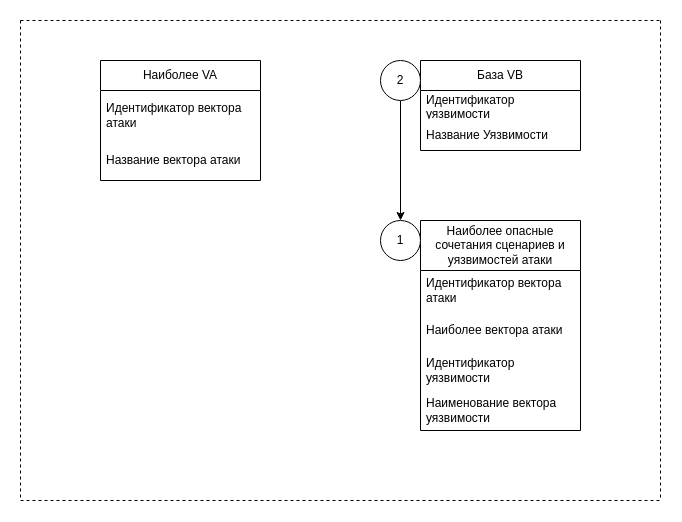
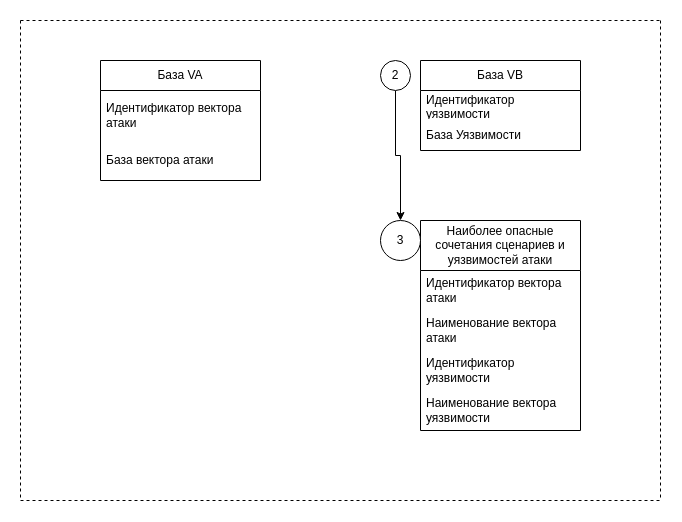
(181, 76) -> (181, 76)
(401, 81) -> (396, 76)
(489, 136) -> (475, 136)
(177, 161) -> (164, 161)
(401, 241) -> (401, 241)
(497, 331) -> (502, 331)
